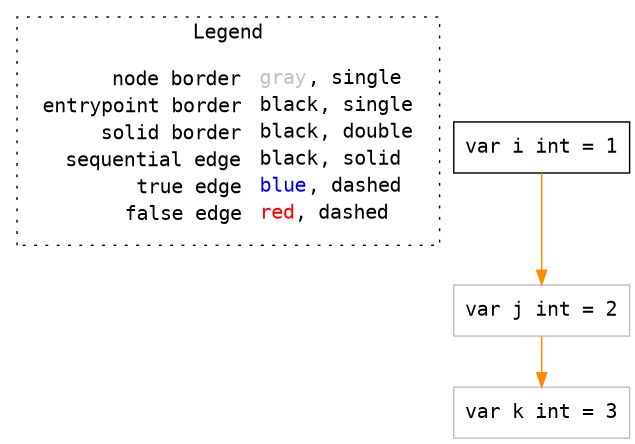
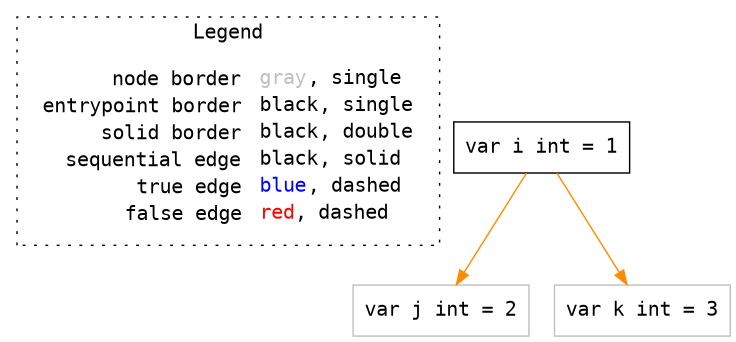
(542, 355) -> (588, 223)
